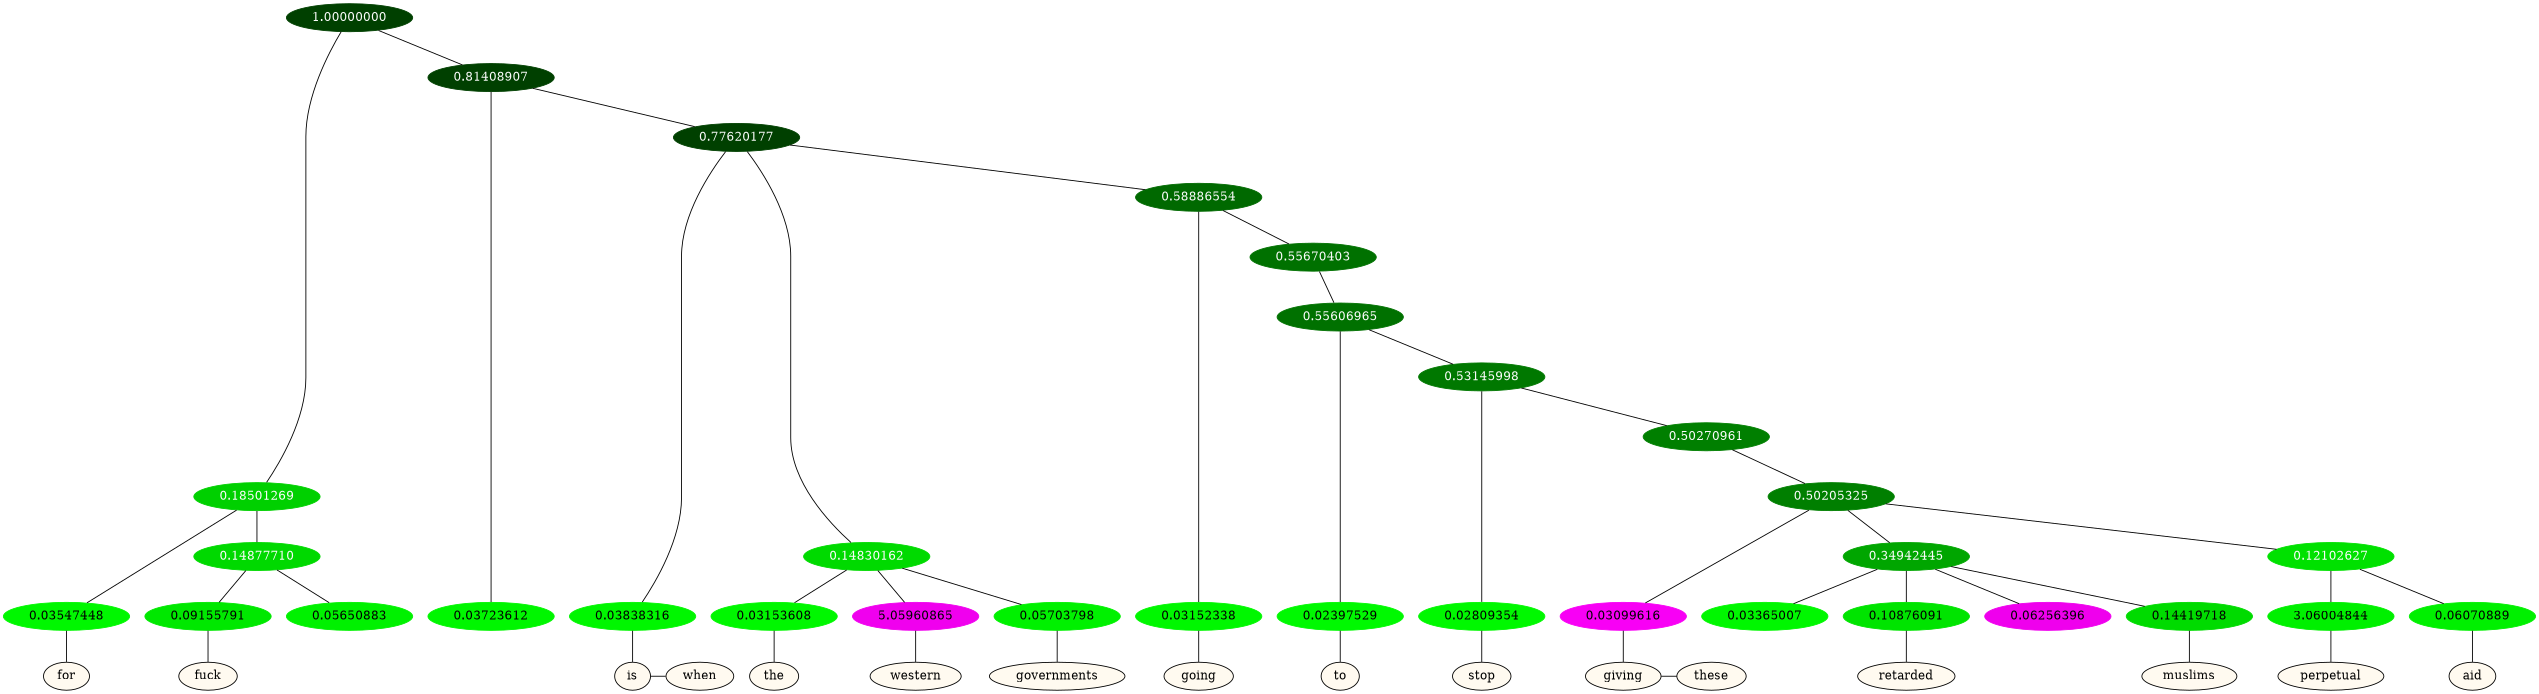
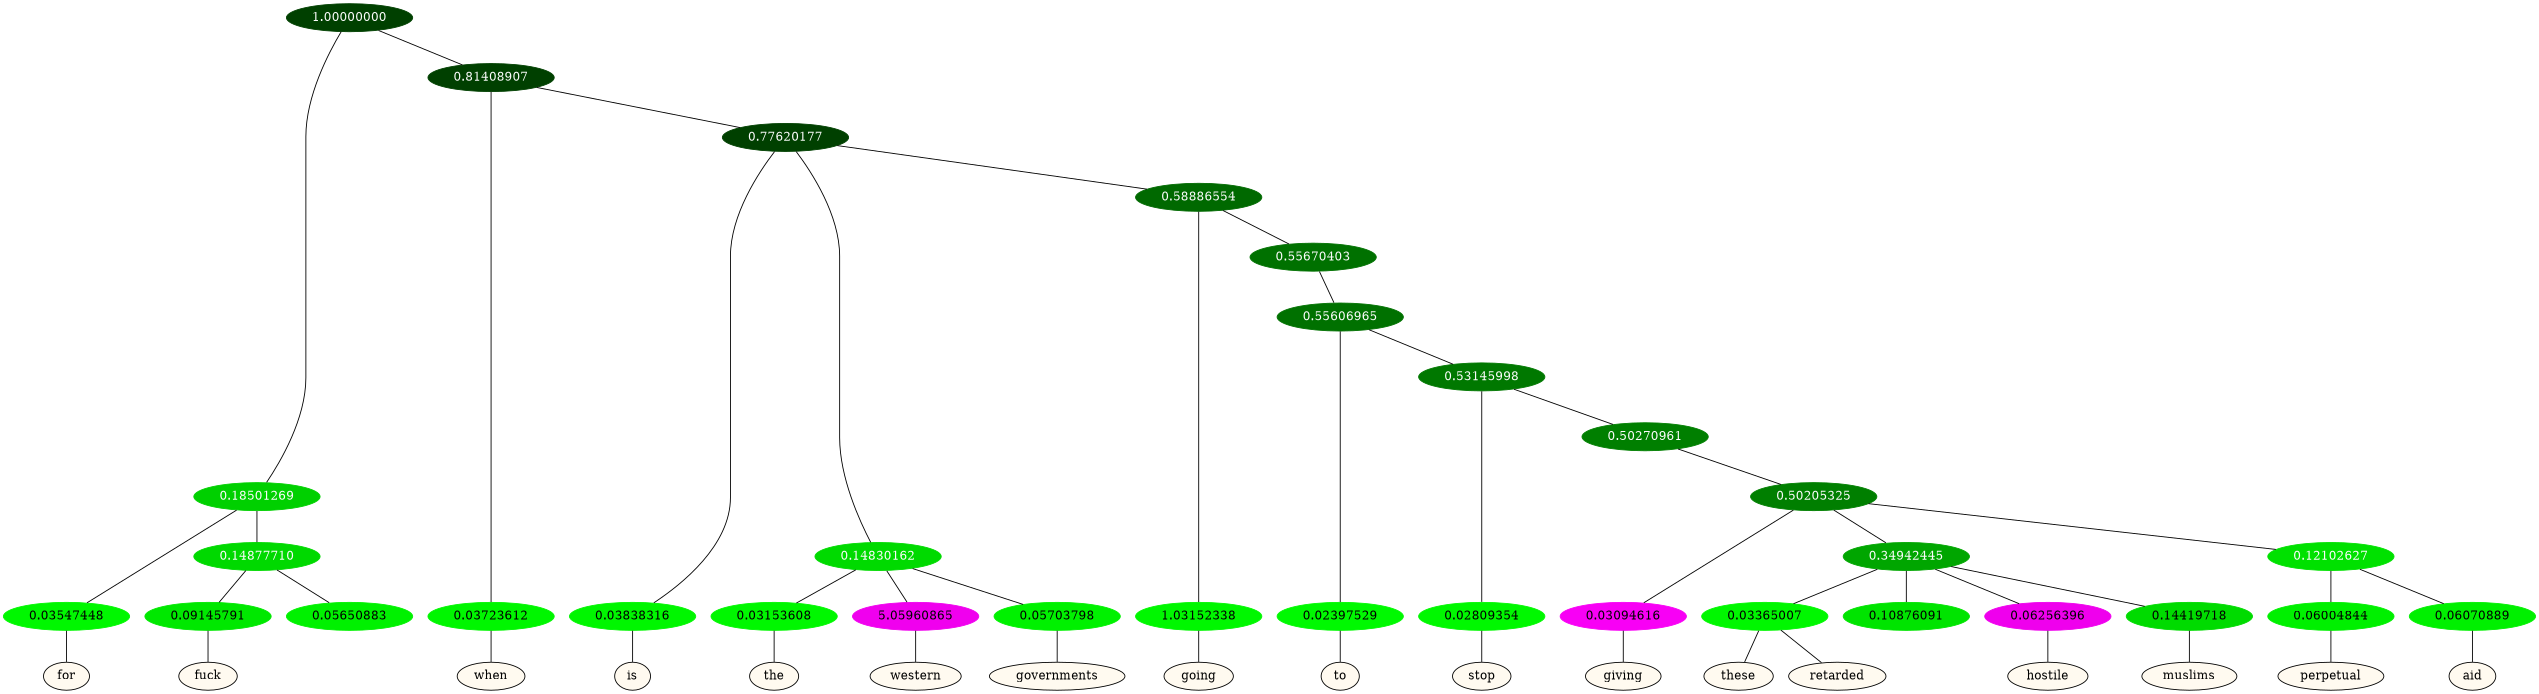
(208, 616) -> (208, 616)
(1199, 616) -> (1199, 616)
(1623, 616) -> (1623, 616)
(2331, 616) -> (2331, 616)
(1906, 646) -> (1801, 646)
(658, 676) -> (491, 646)
(1669, 676) -> (1752, 646)
none -> (2048, 676)
